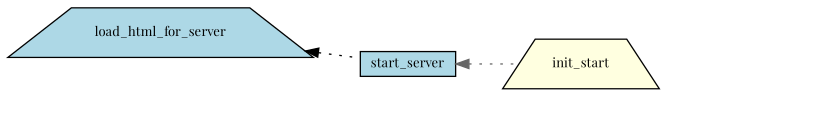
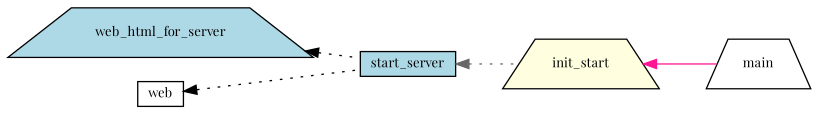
(161, 33) -> (161, 33)
none -> (759, 64)
none -> (161, 94)
